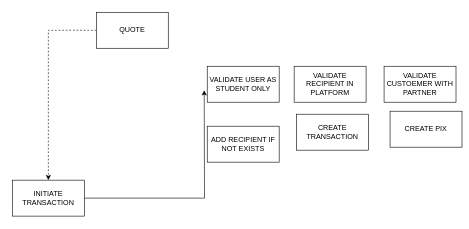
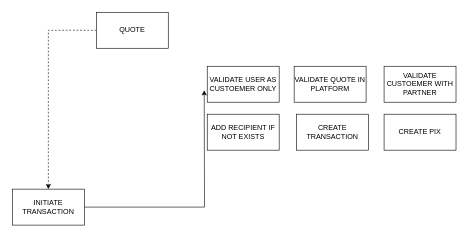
(243, 84) -> (243, 84)
(330, 84) -> (330, 84)
(426, 129) -> (420, 132)
(243, 144) -> (243, 132)
(48, 198) -> (48, 207)
